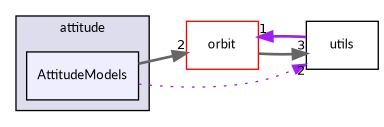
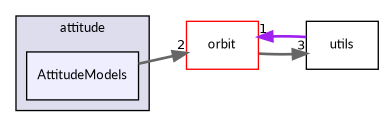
(217, 86) -> none
